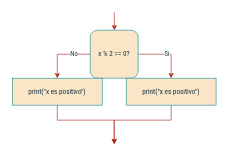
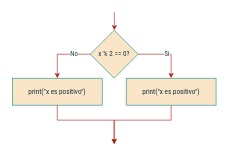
(114, 54) -> (114, 54)
